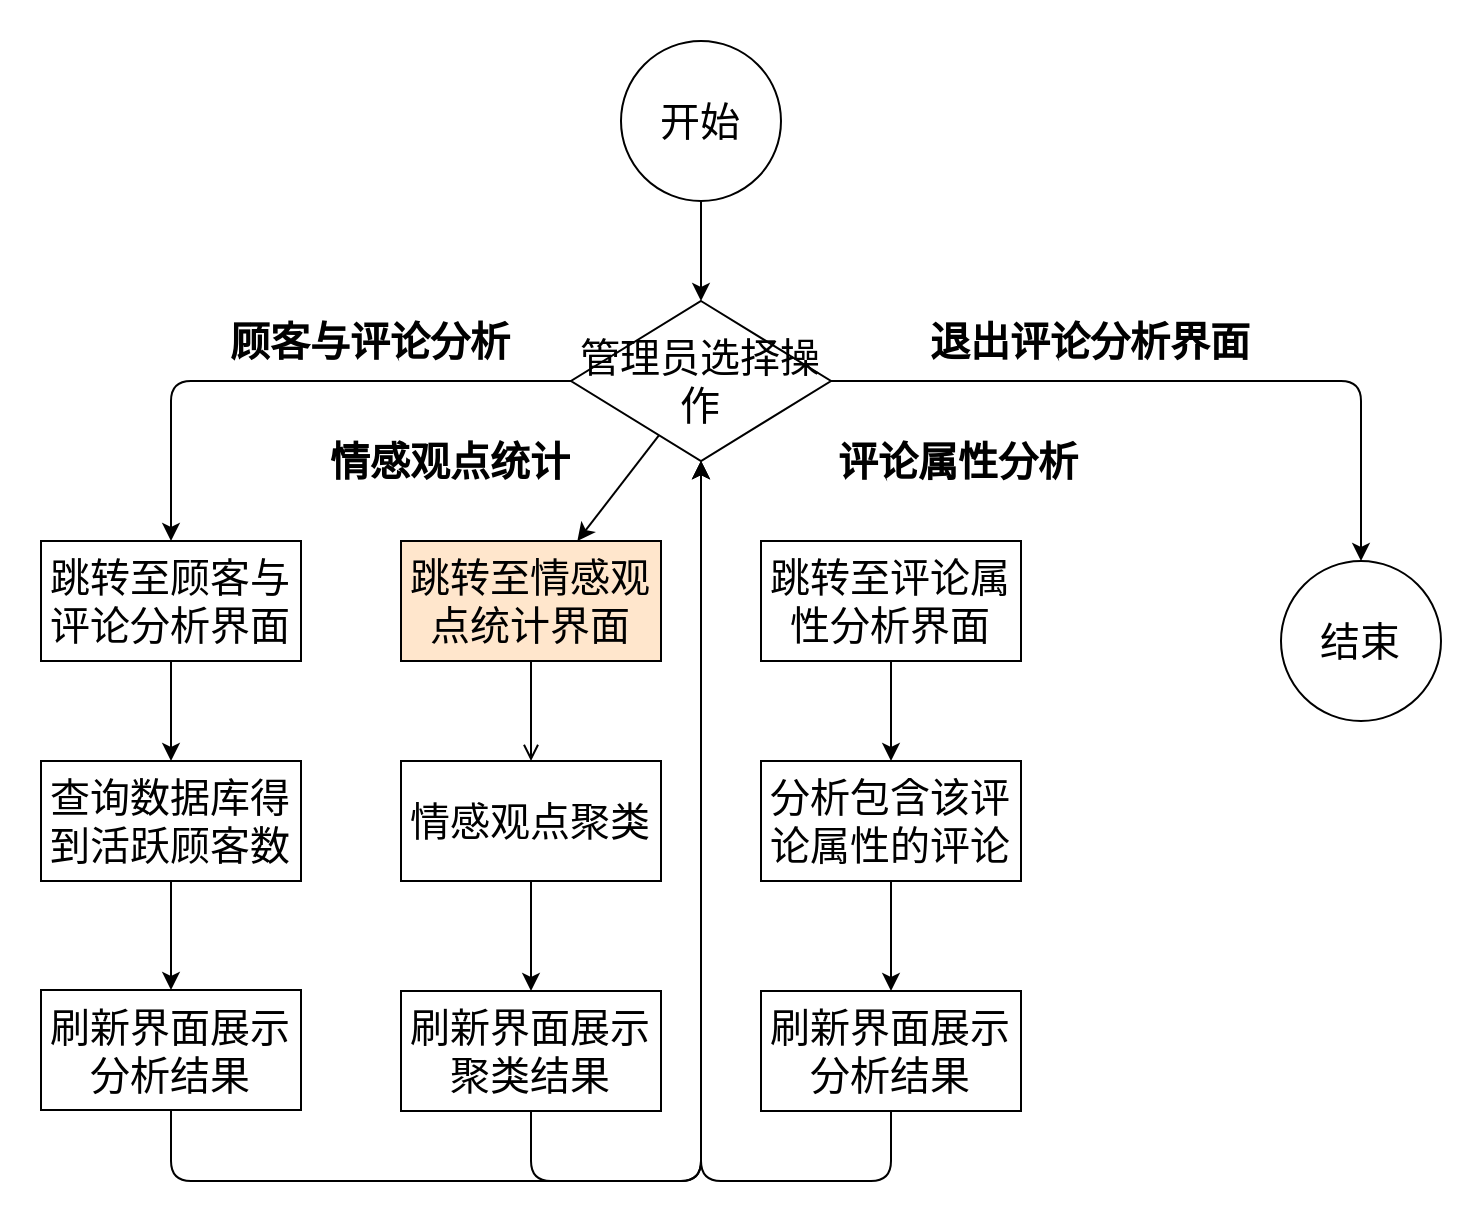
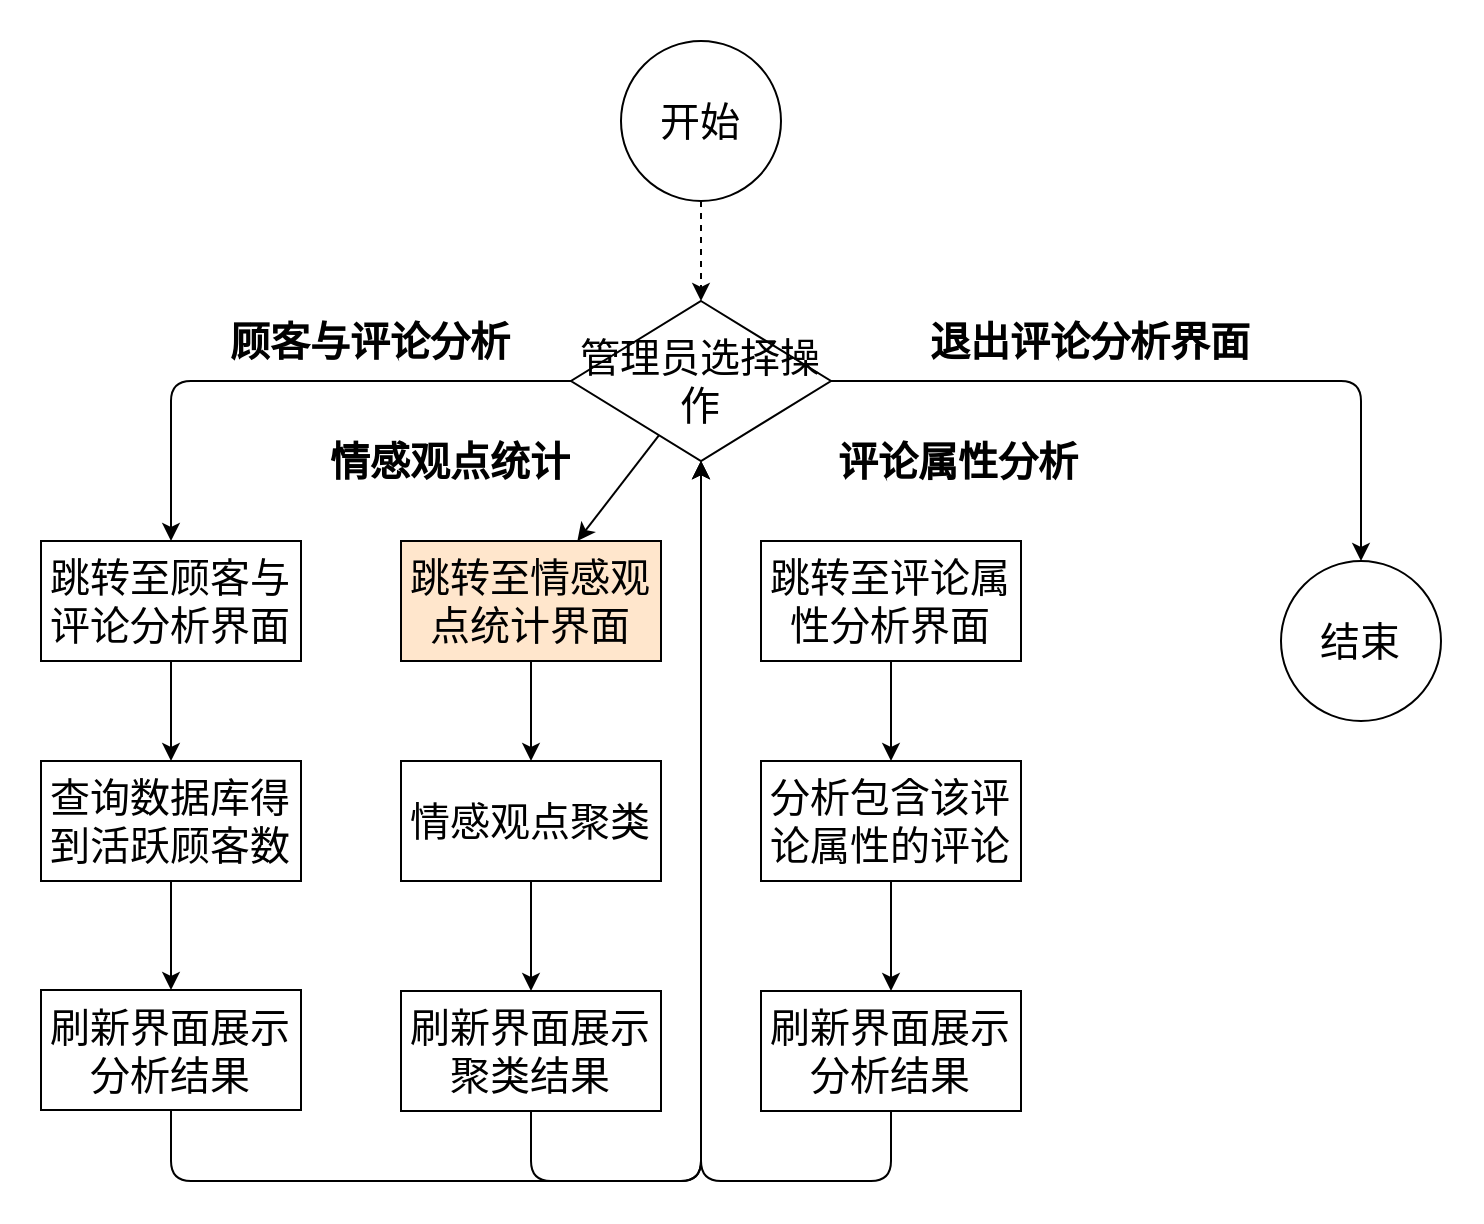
(701, 245) -> (701, 245)
(531, 748) -> (531, 746)
